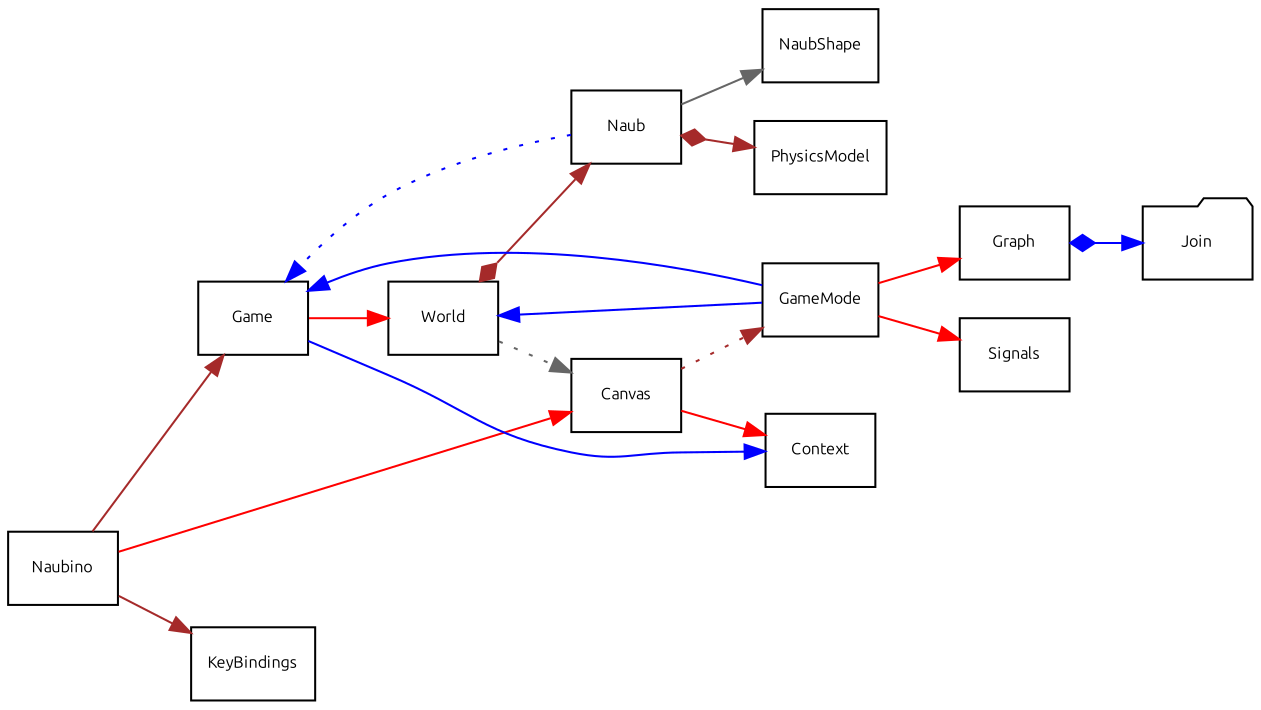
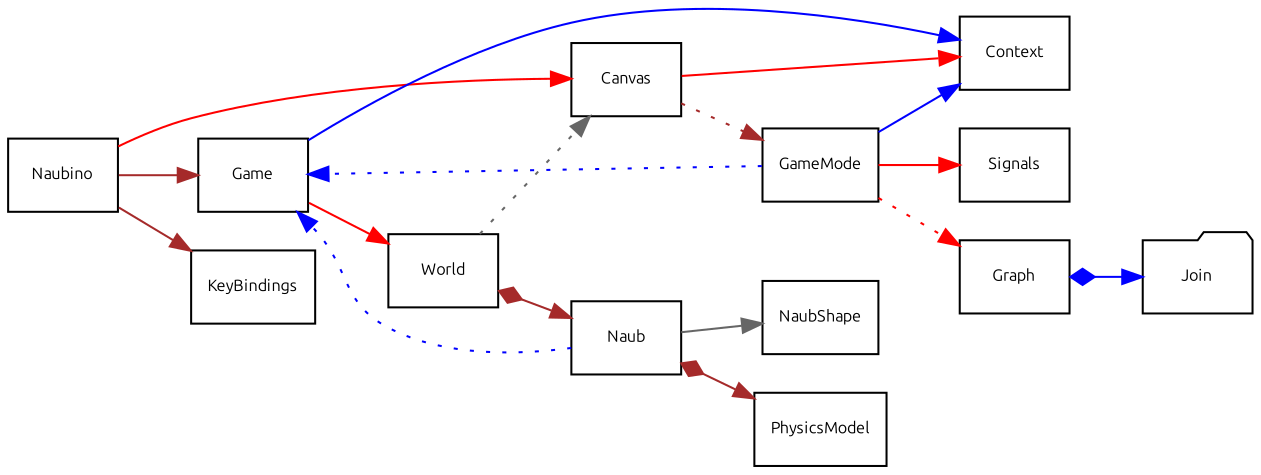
(544, 254) -> (567, 170)
(909, 274) -> (910, 217)
(641, 309) -> (910, 113)
